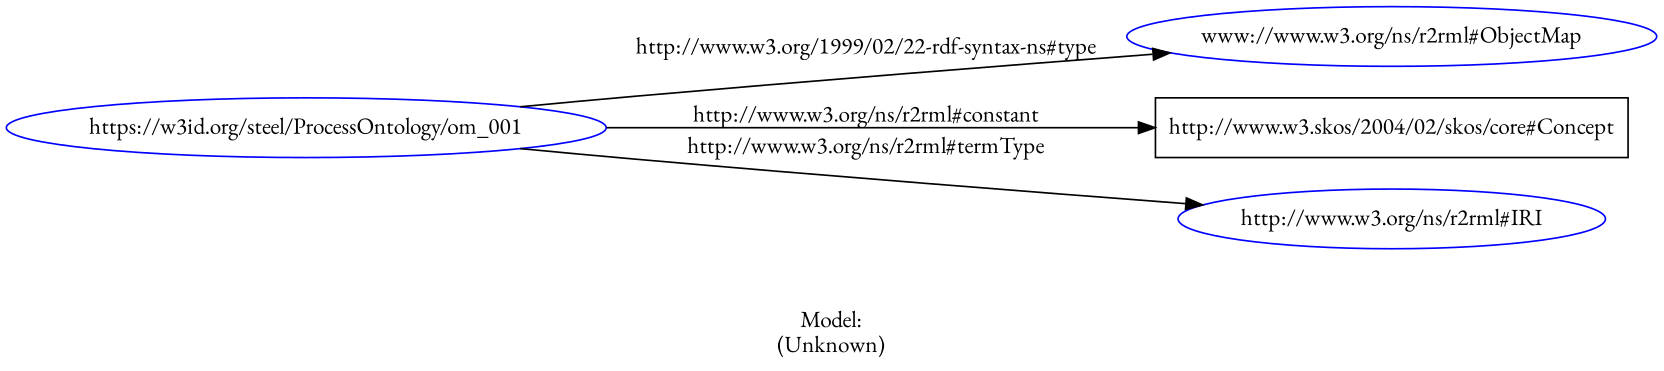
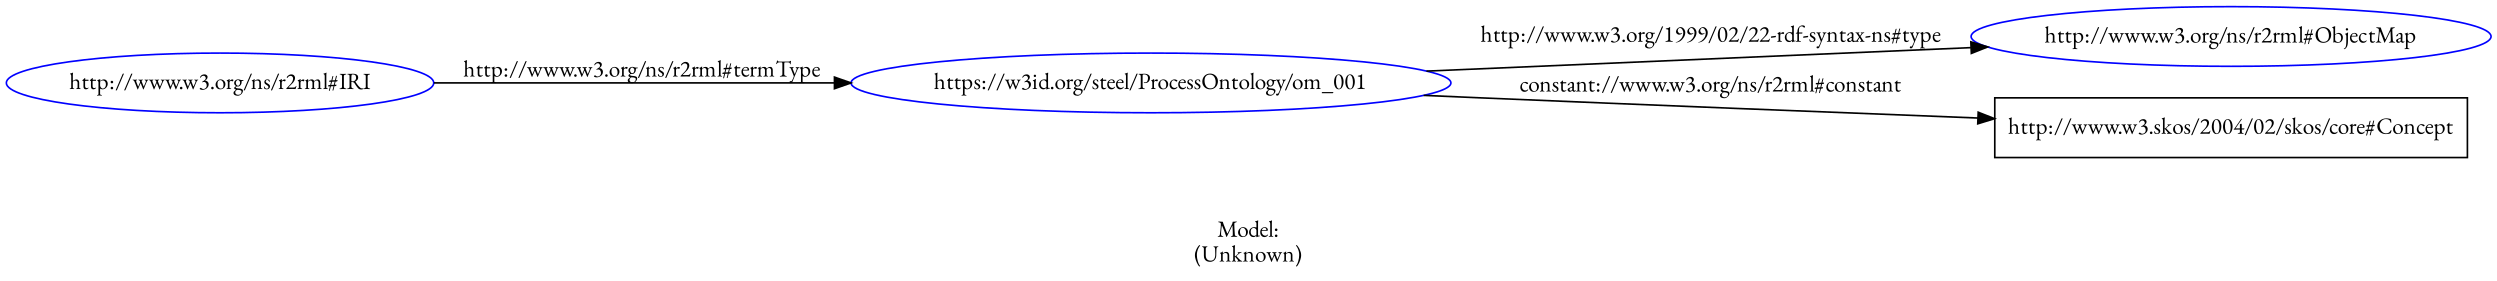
(1392, 36) -> (2231, 36)
(866, 115) -> (1711, 85)
(853, 178) -> (634, 83)
